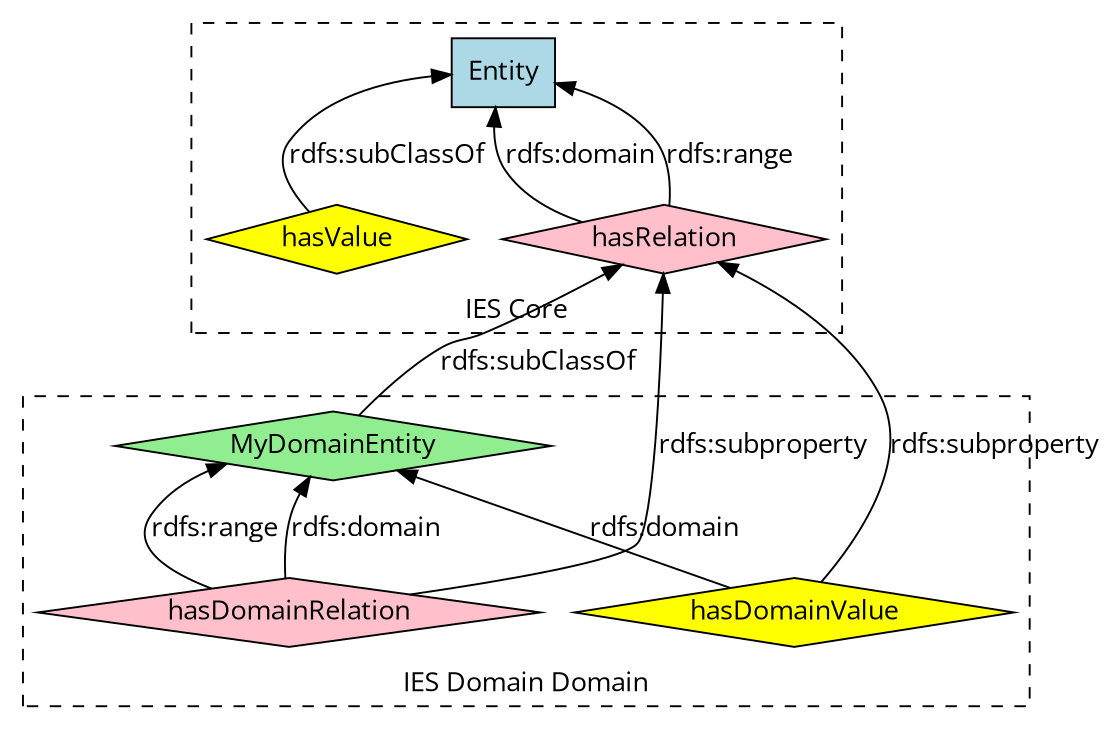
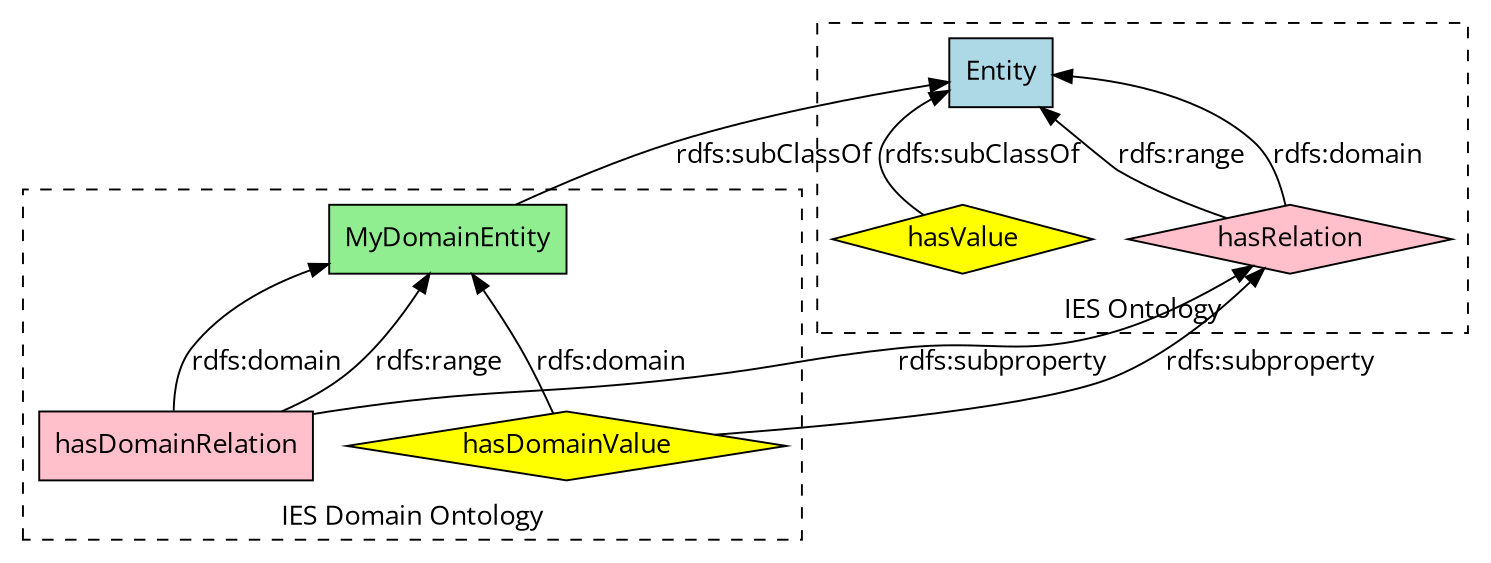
(517, 311) -> (1143, 311)
(442, 347) -> (718, 129)
(333, 446) -> (448, 239)
(289, 612) -> (176, 446)
(526, 684) -> (412, 518)
